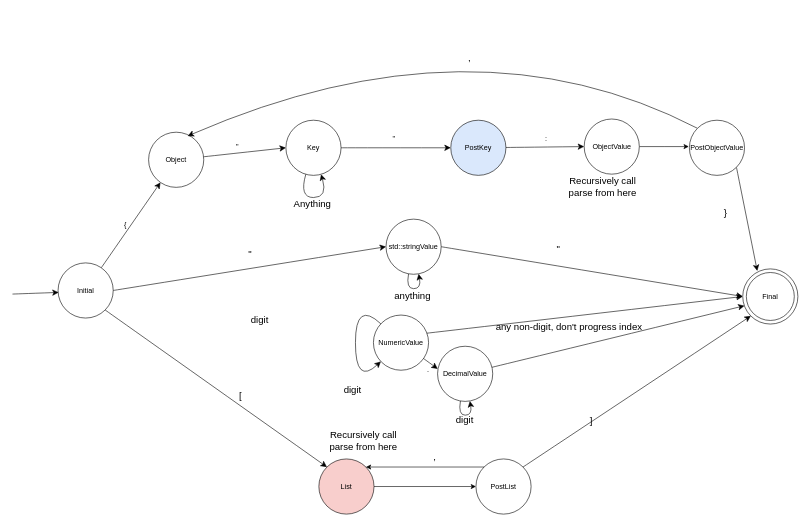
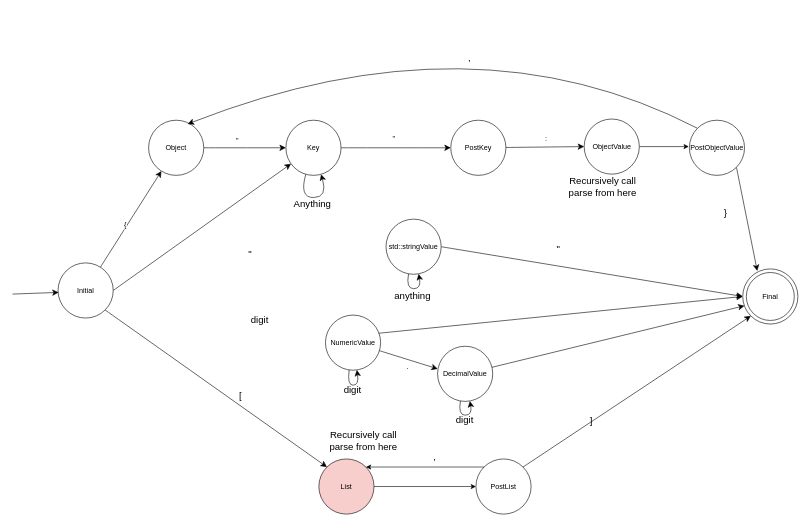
(479, 148) -> (479, 148)
(176, 160) -> (176, 148)
(249, 269) -> (202, 228)
(569, 326) -> none
(401, 343) -> (353, 343)
